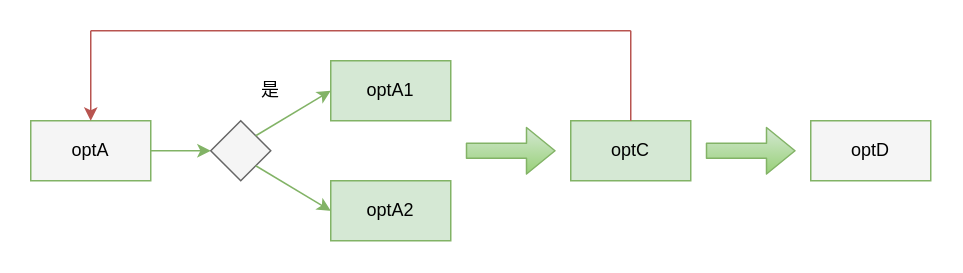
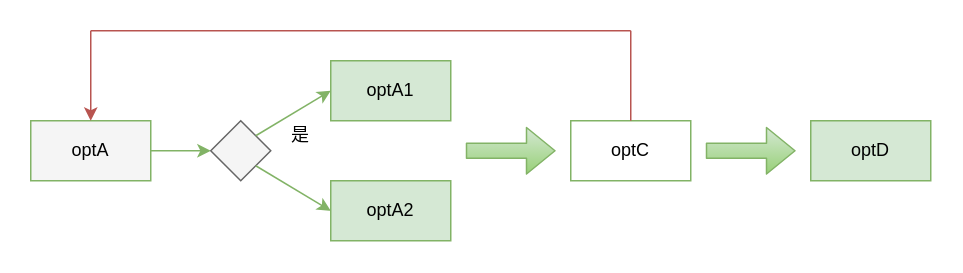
(271, 91) -> (301, 136)
(631, 151) -> (631, 151)
(871, 151) -> (871, 151)
